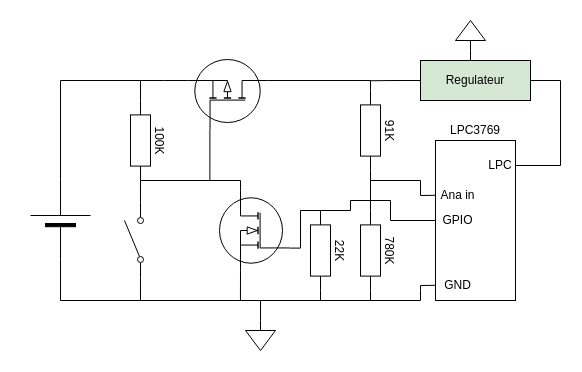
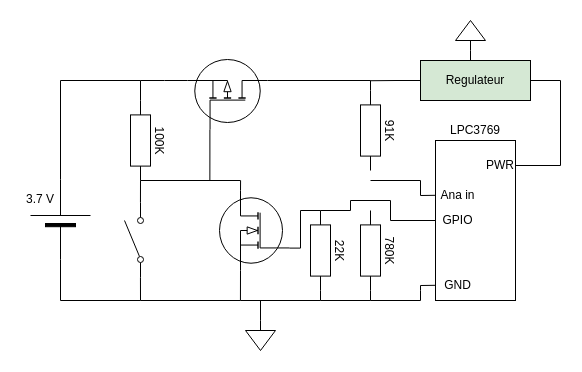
(501, 166) -> (501, 166)
(371, 191) -> none
none -> (41, 200)
